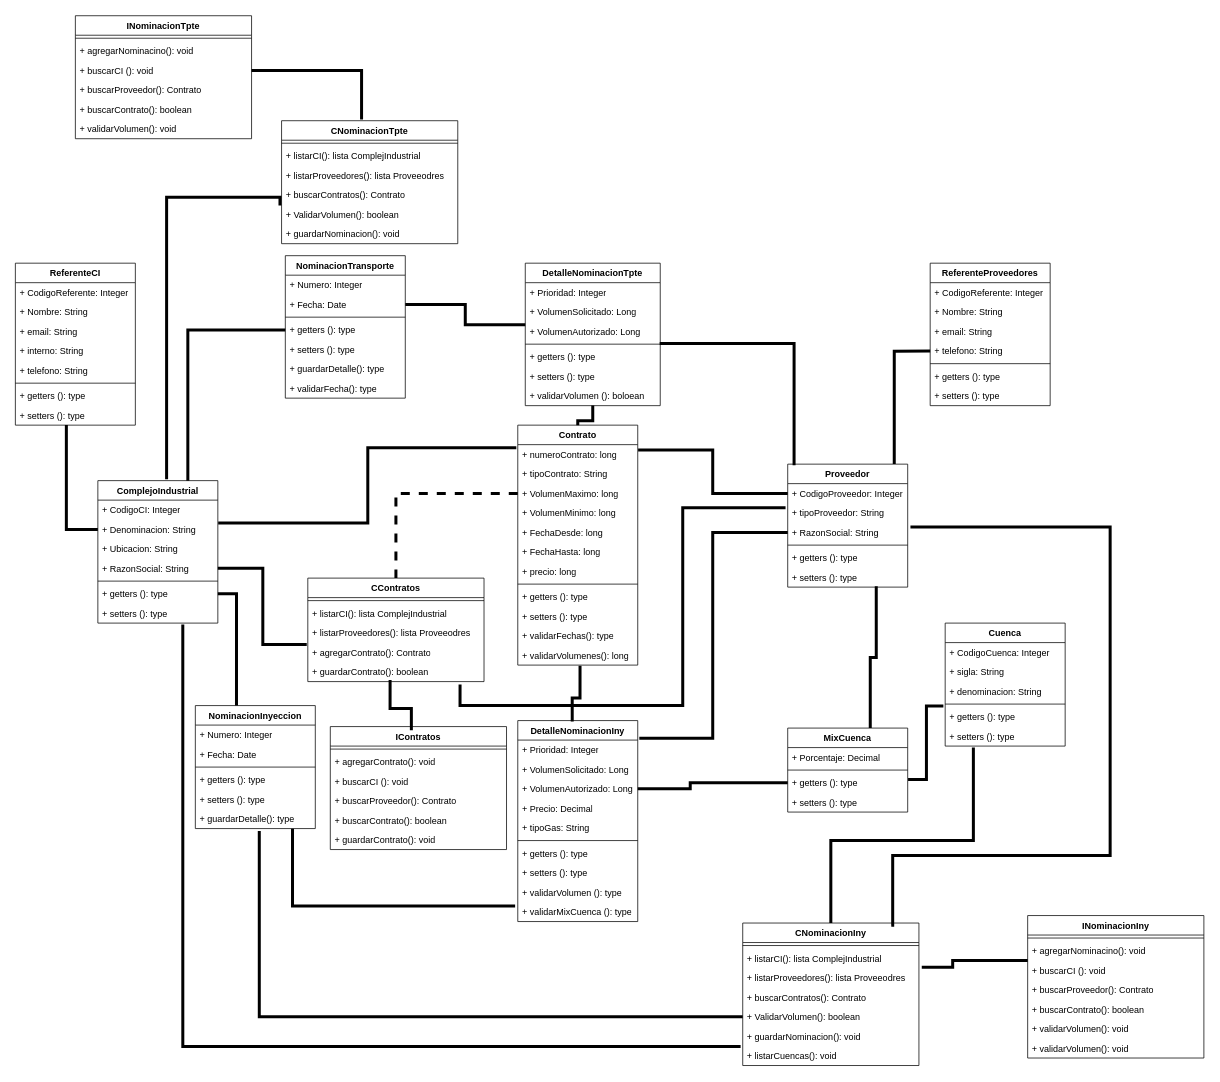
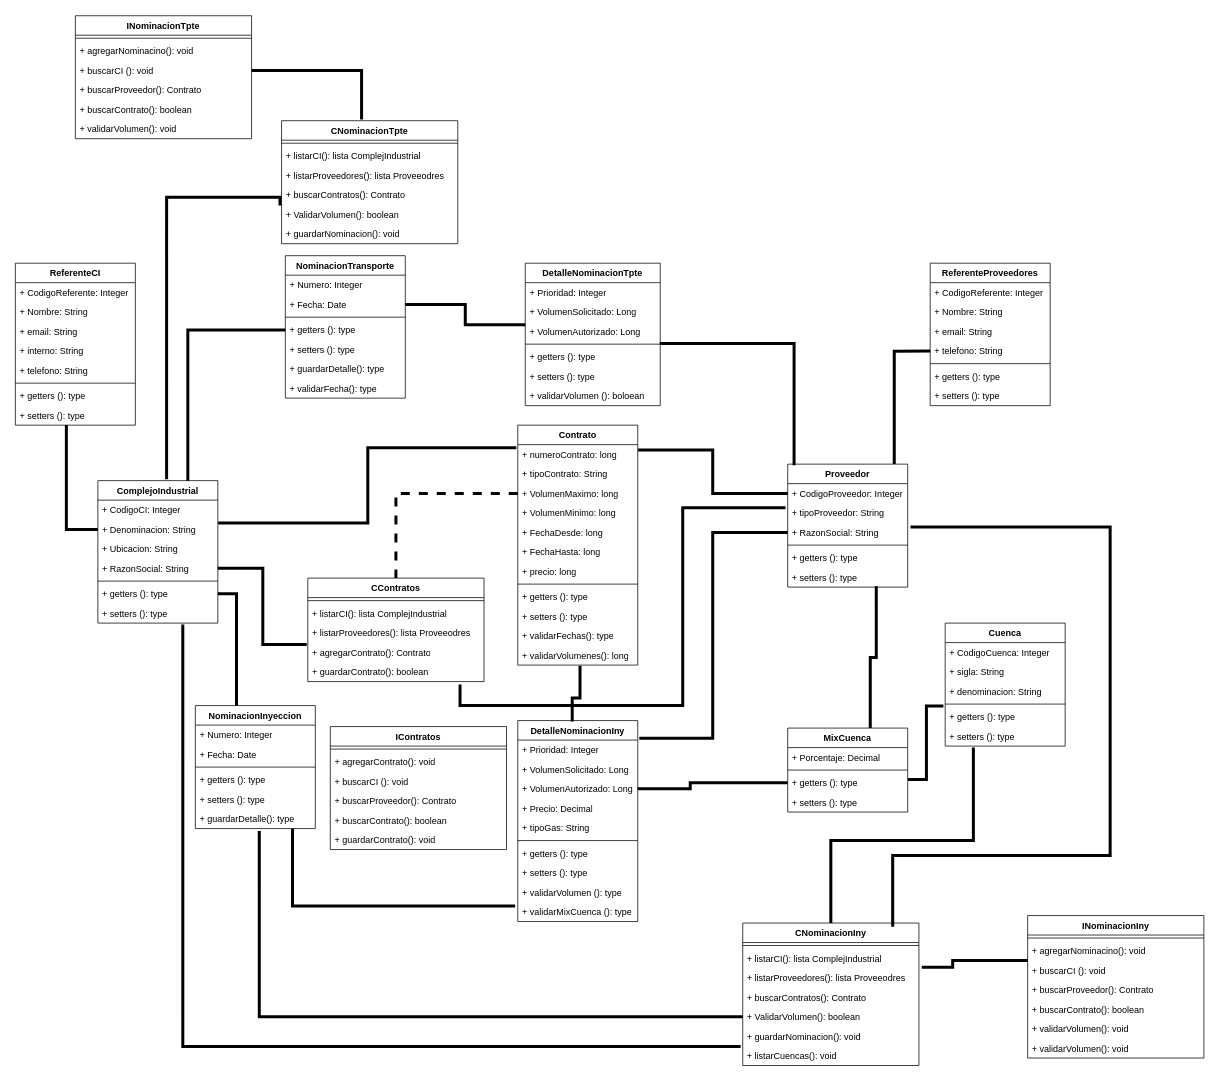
(591, 420) -> none
(398, 708) -> none
